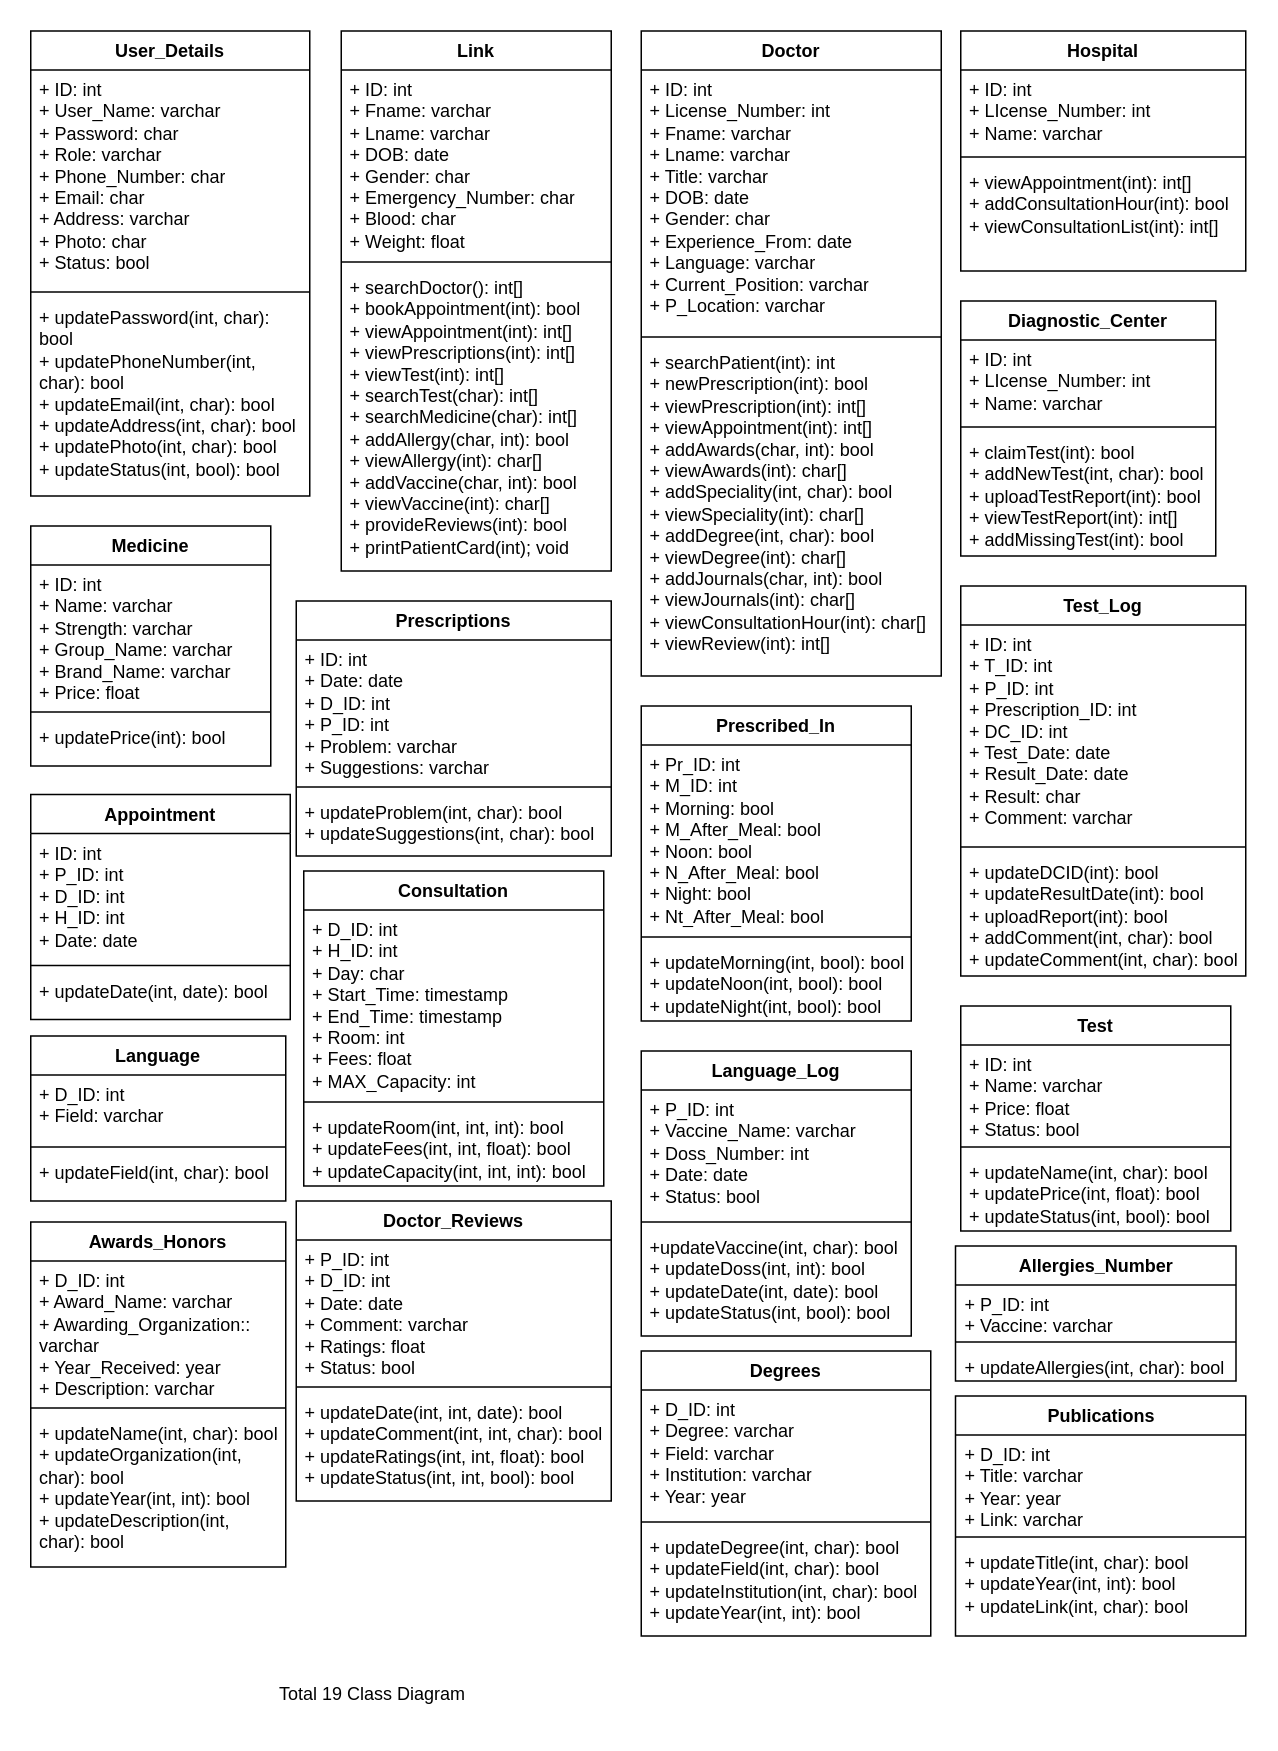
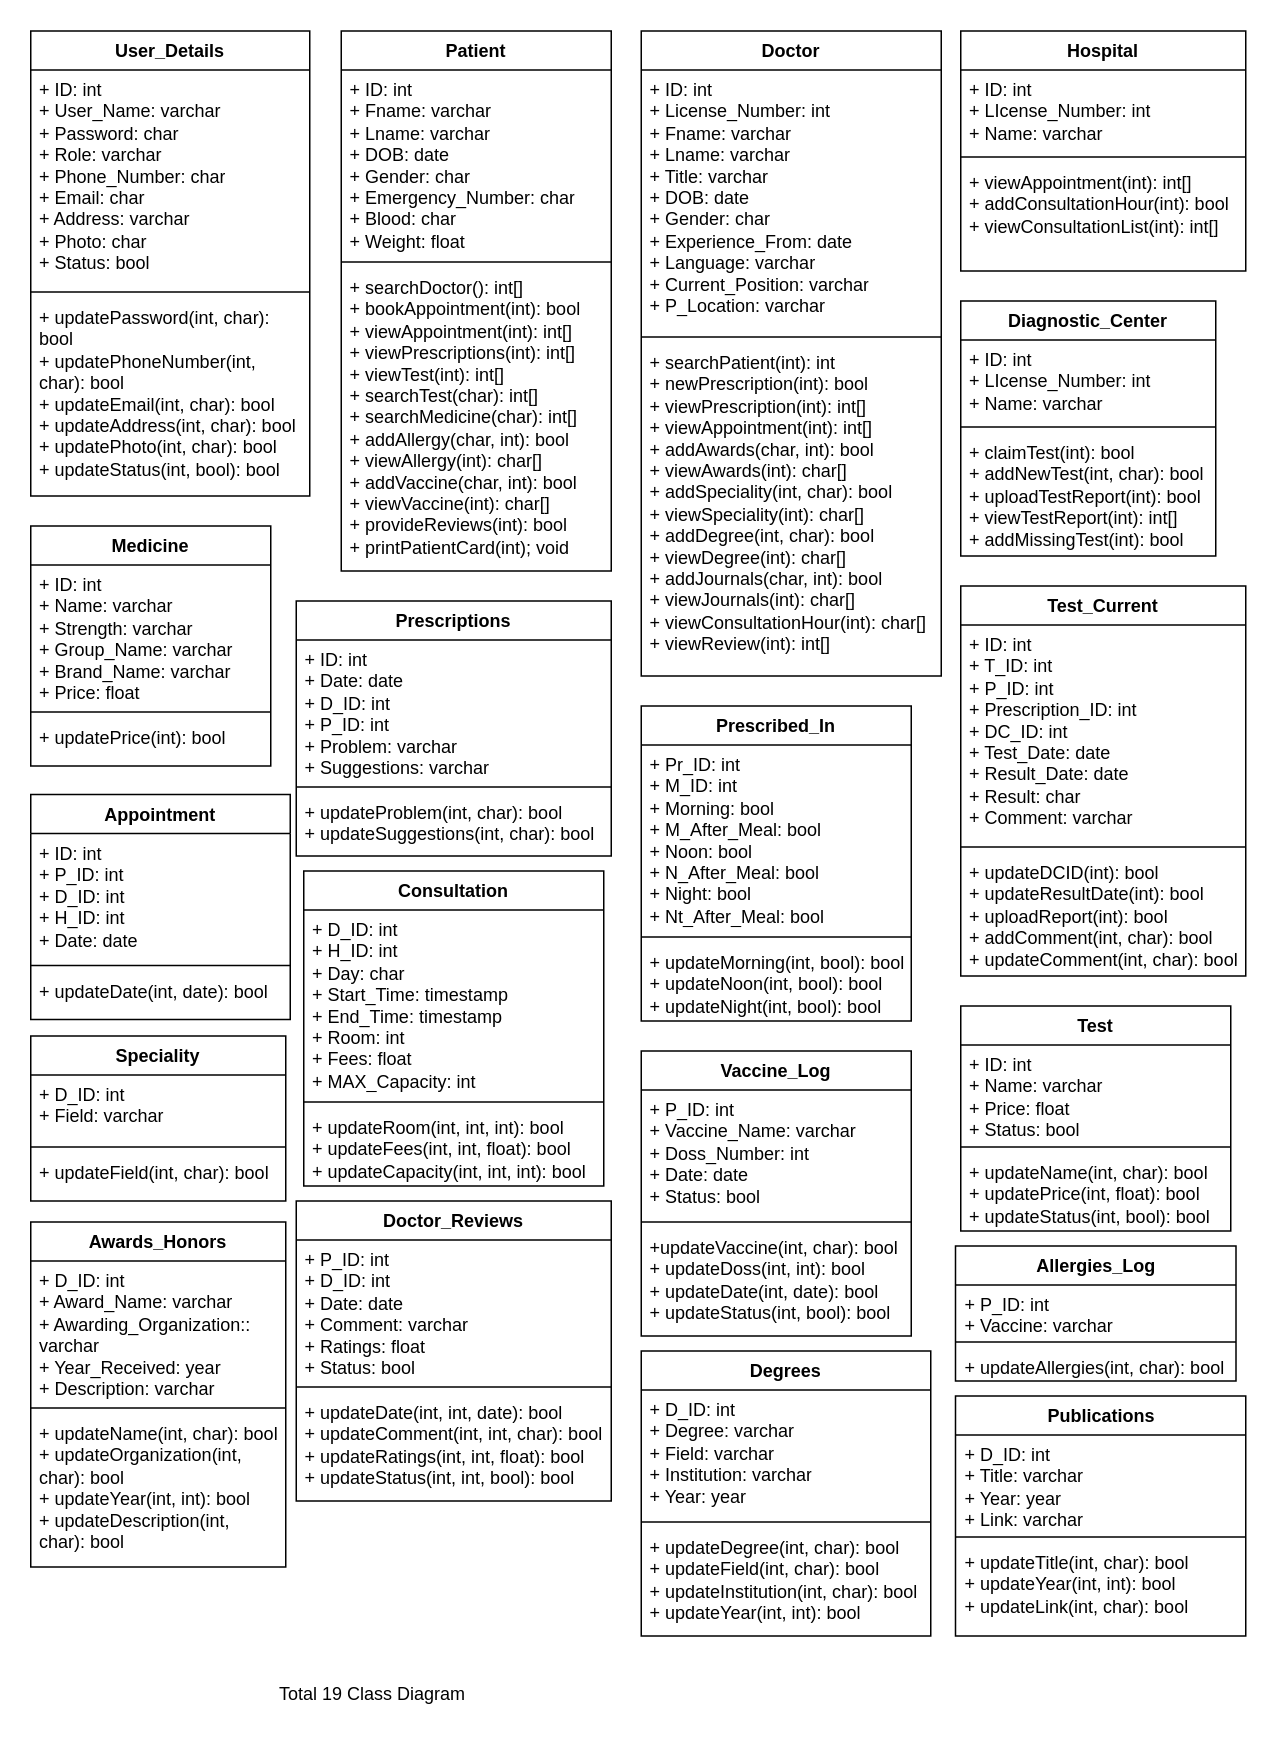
(476, 52) -> (476, 52)
(1103, 607) -> (1103, 607)
(158, 1057) -> (158, 1057)
(776, 1072) -> (776, 1072)
(1097, 1267) -> (1097, 1267)
